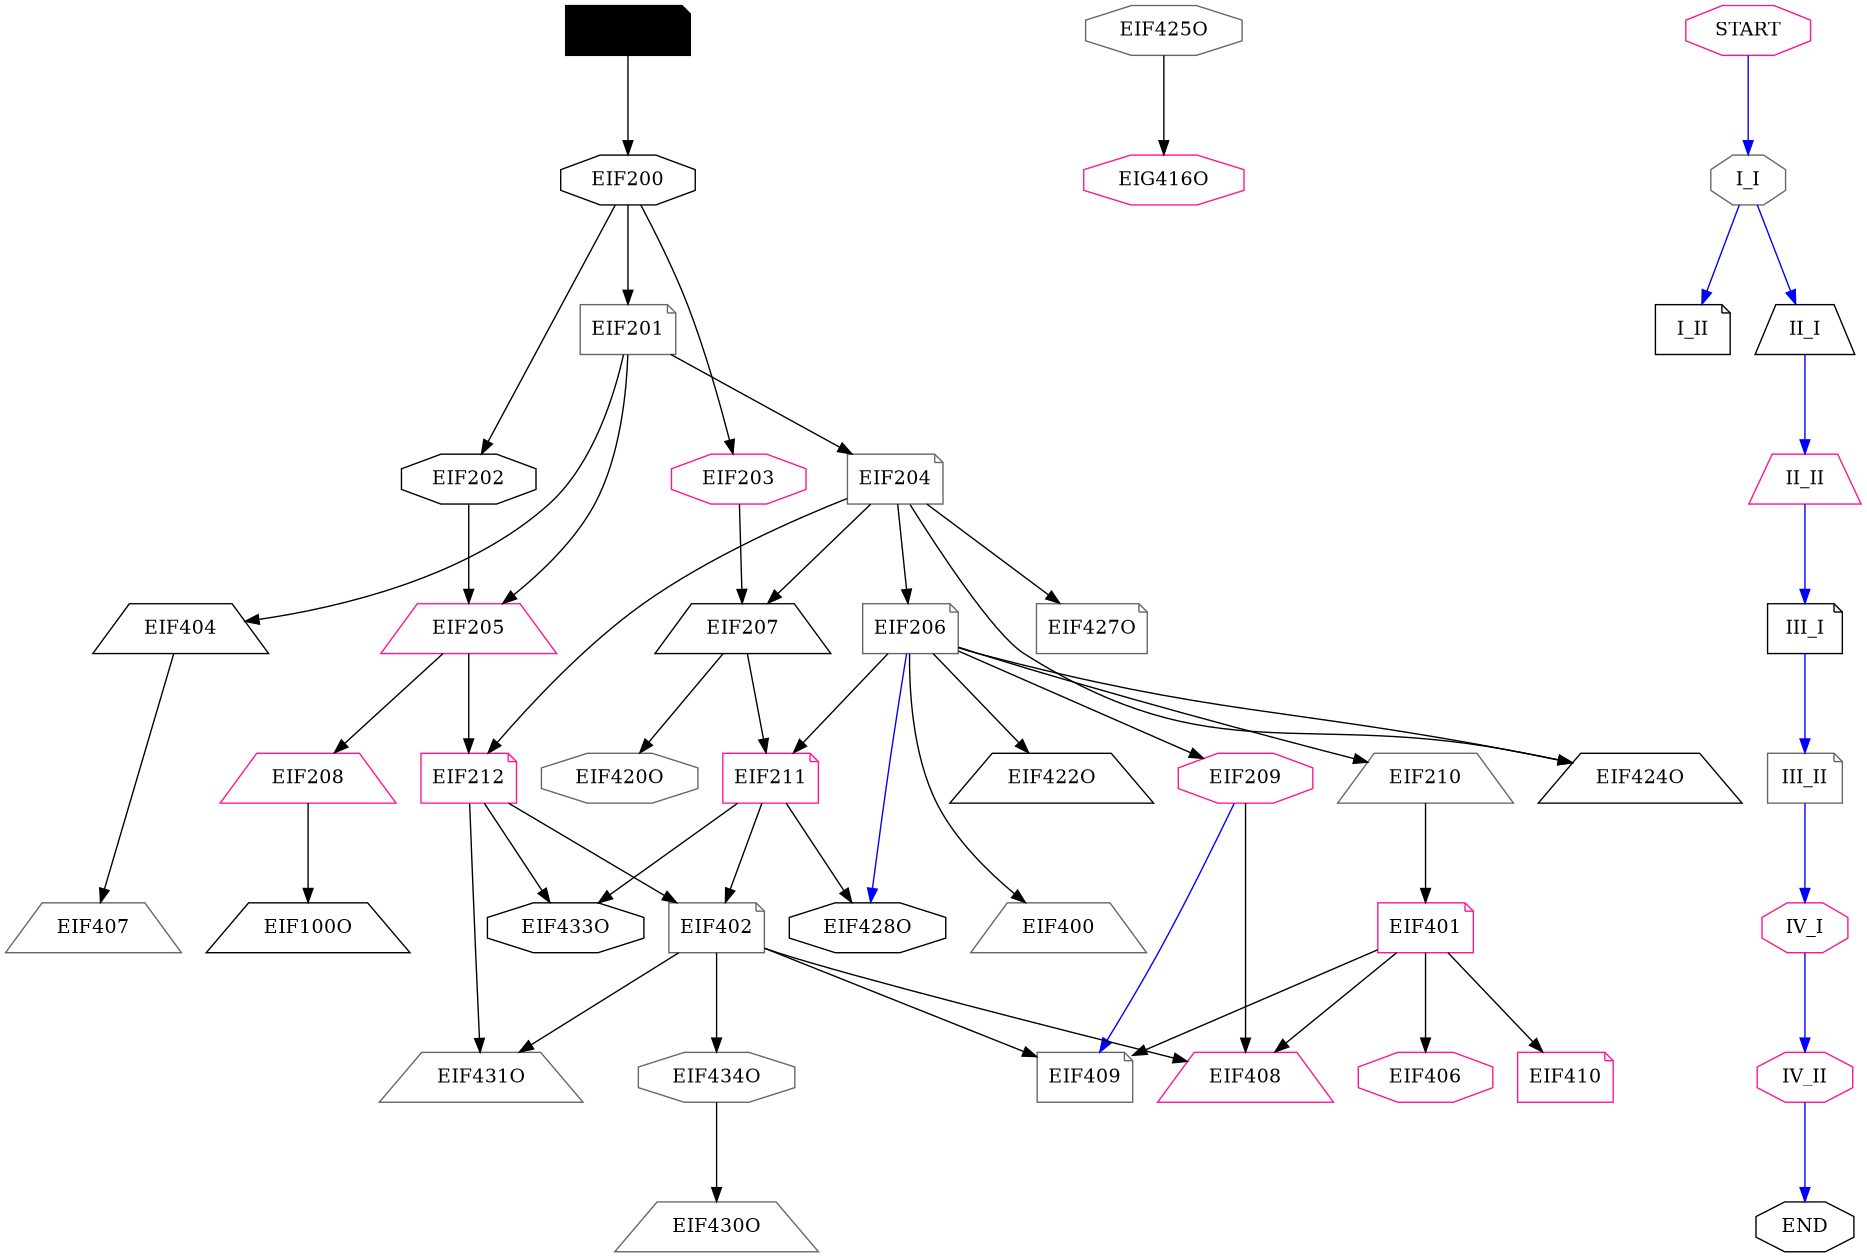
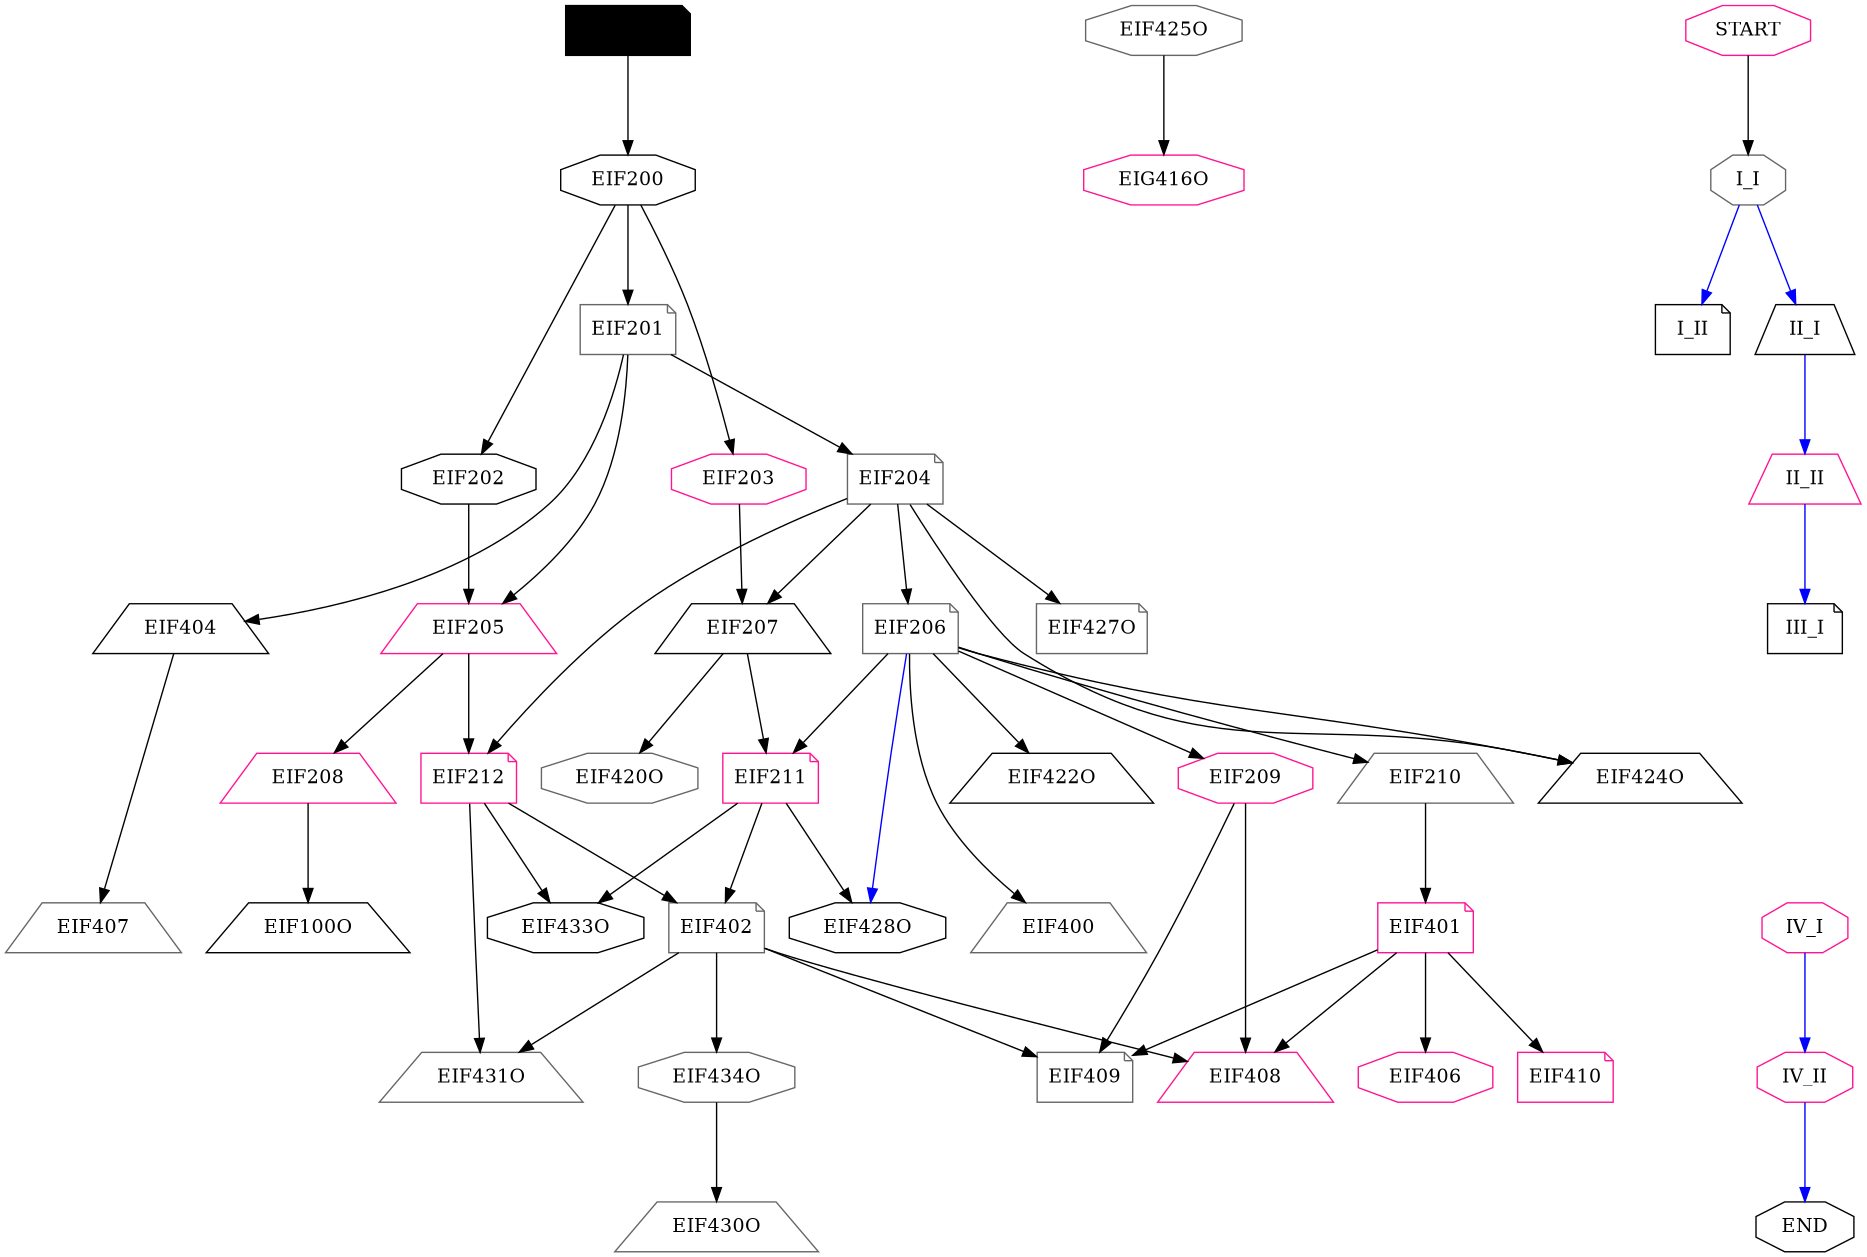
(1748, 98) -> (1748, 98)
(1805, 778) -> none
(1174, 924) -> (1174, 924)
